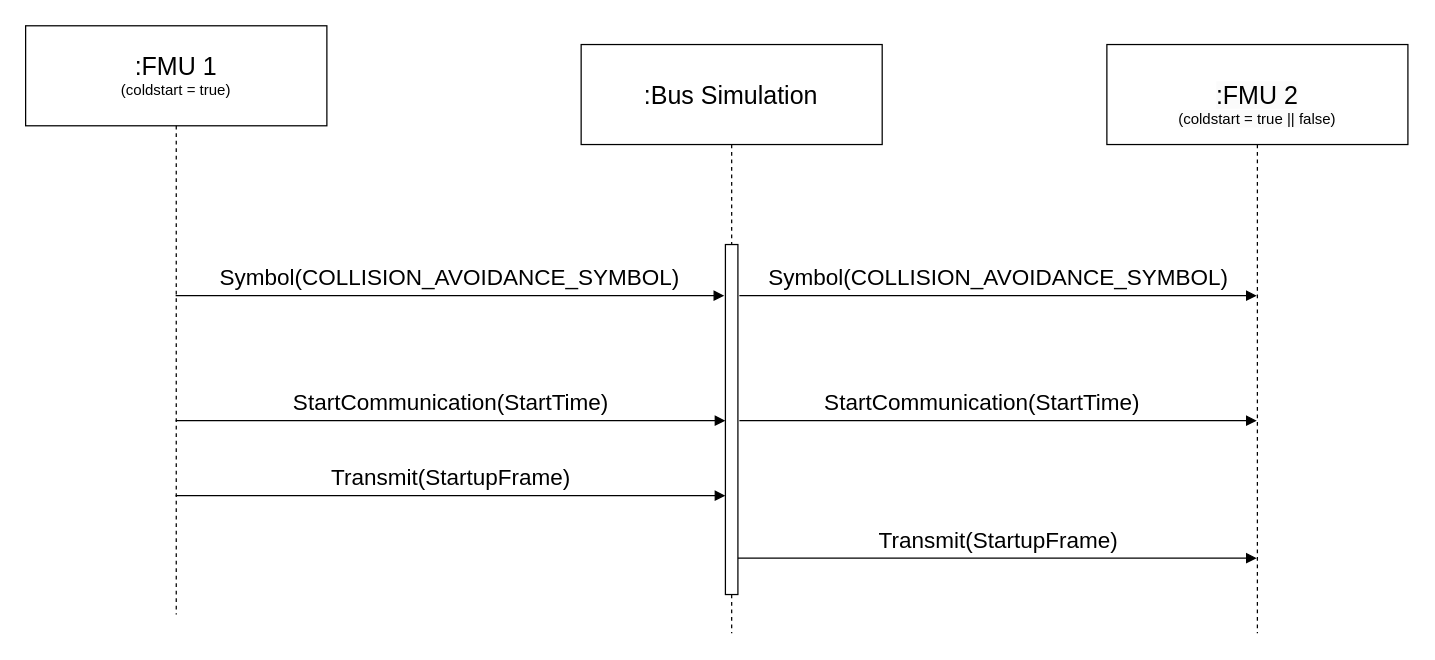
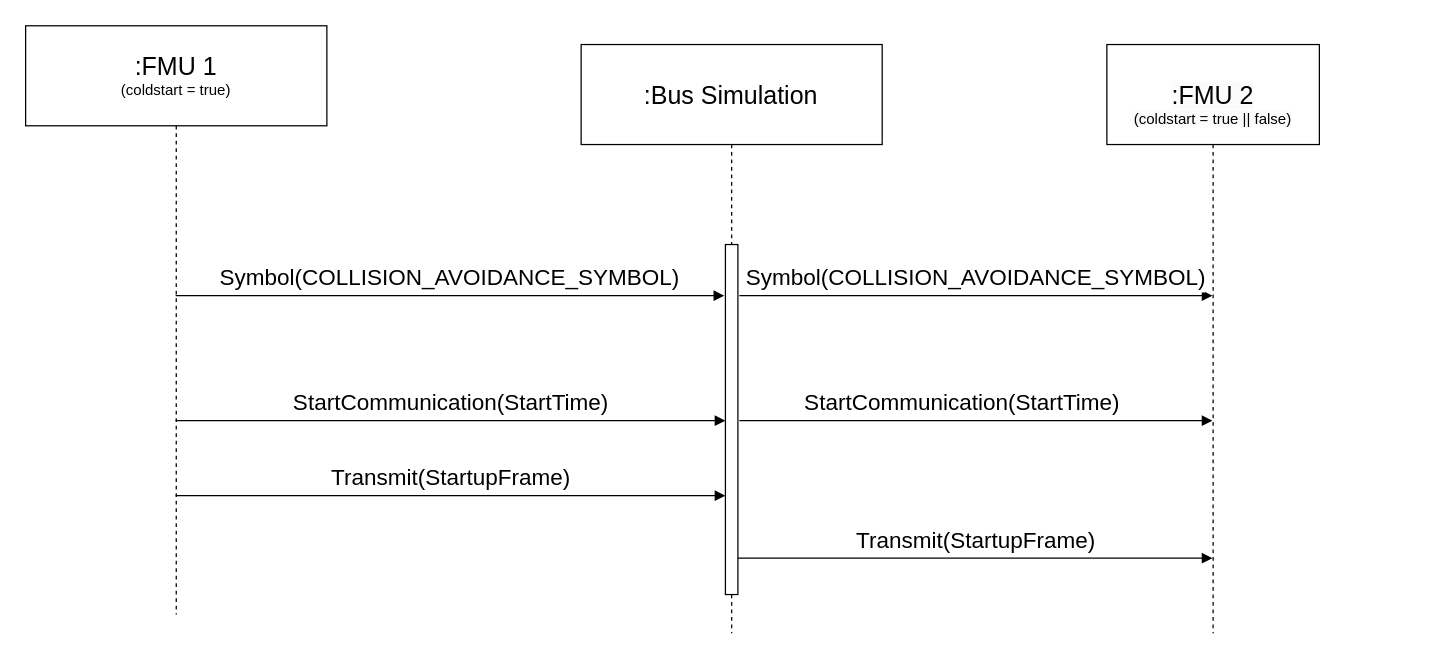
(1257, 339) -> (1213, 339)
